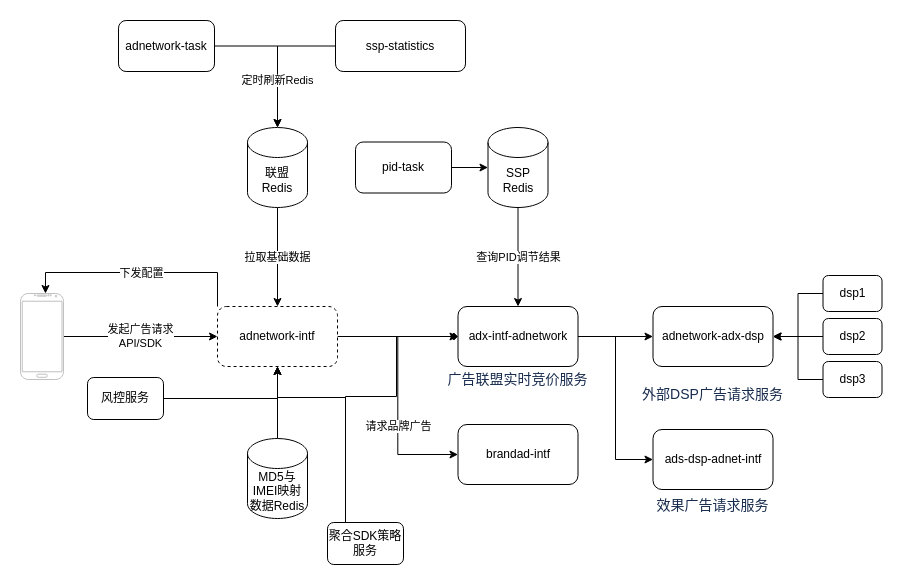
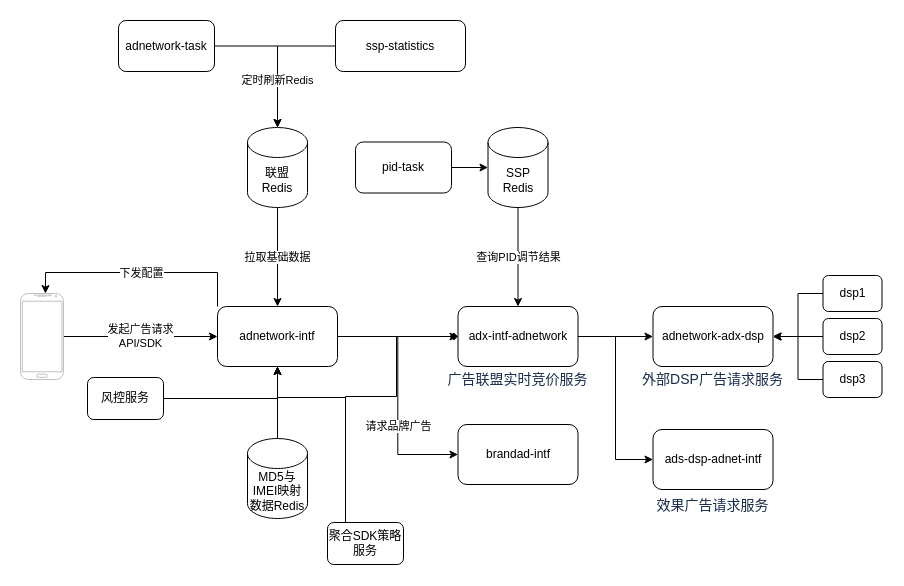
(278, 337) -> (278, 337)
(713, 395) -> (713, 380)
